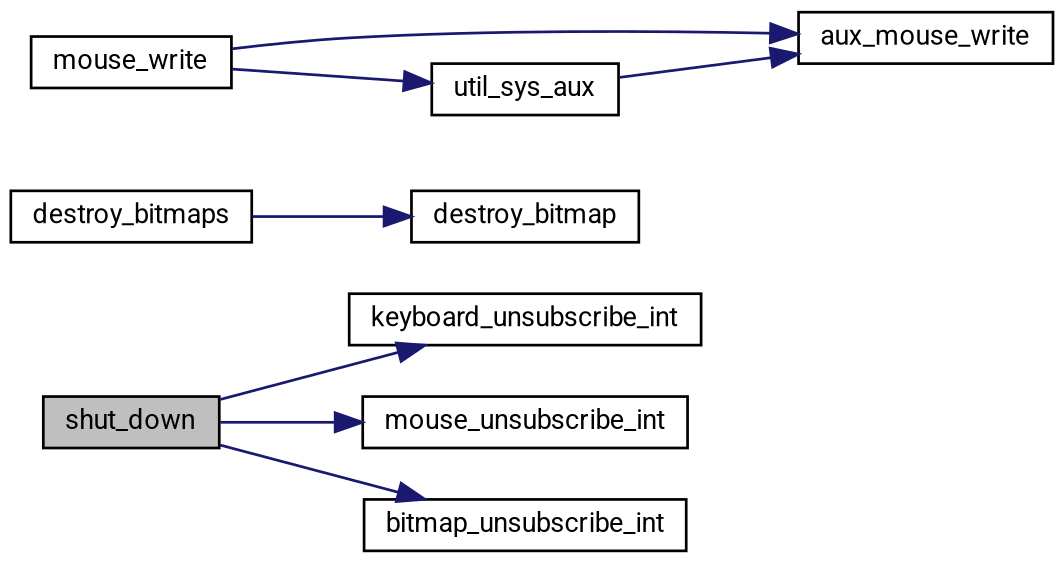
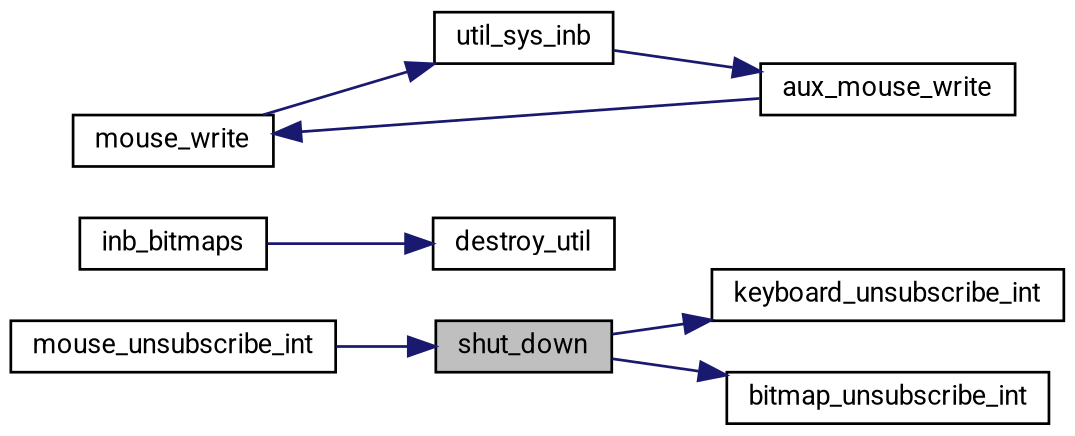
(501, 33) -> (530, 115)
(525, 89) -> (524, 38)
(131, 217) -> (173, 244)
(525, 217) -> (524, 244)
(277, 422) -> (372, 346)
